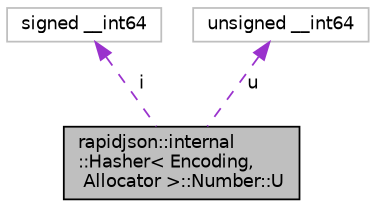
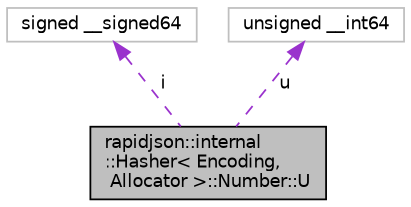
(84, 25) -> (102, 25)
